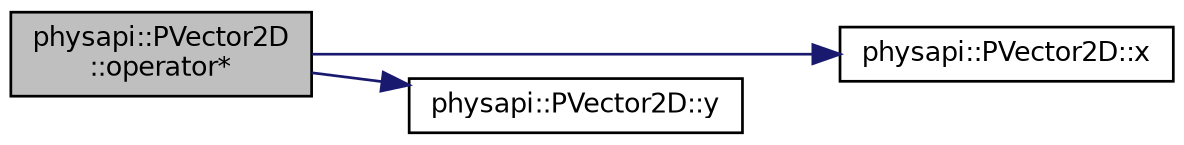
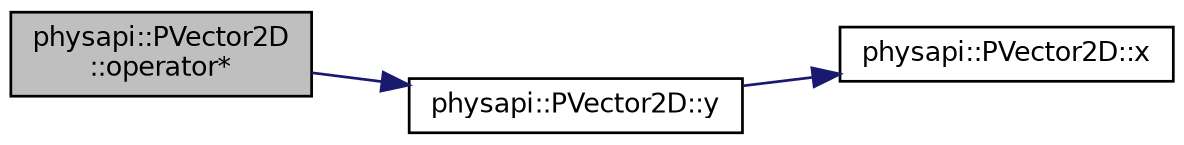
(562, 54) -> (778, 82)
